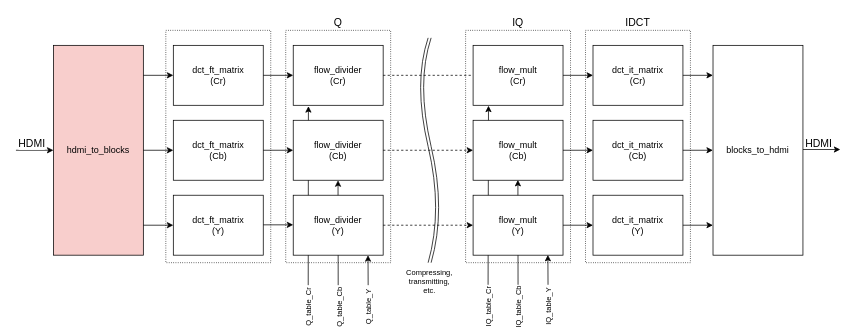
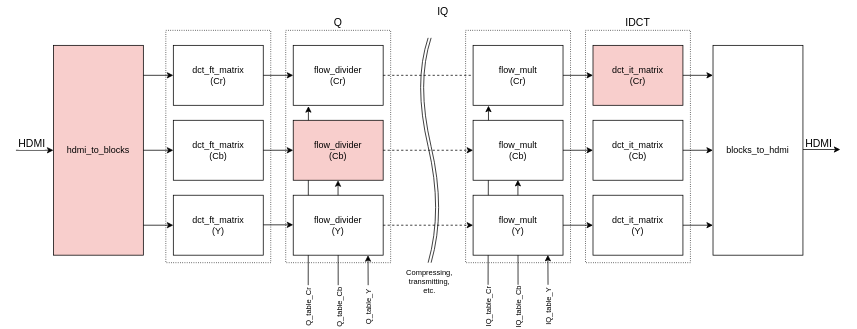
(518, 23) -> (443, 12)
(638, 75) -> (638, 75)
(338, 150) -> (338, 150)
